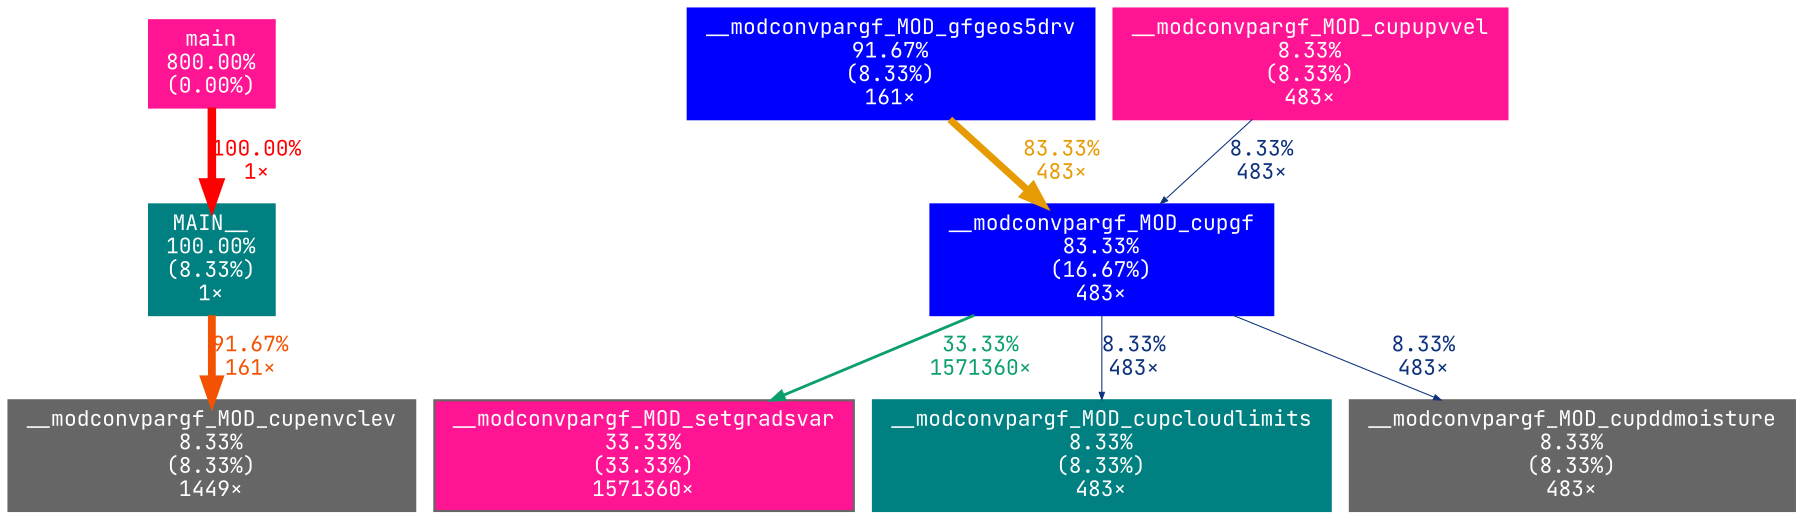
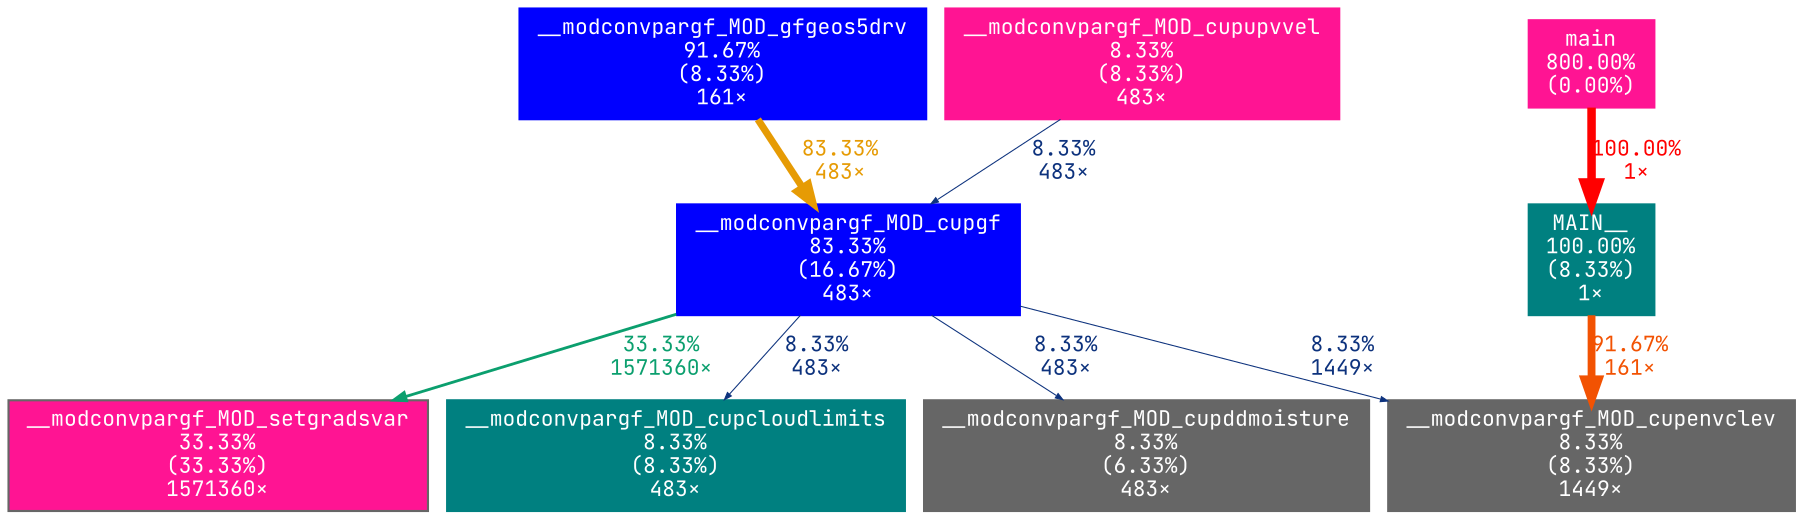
none -> (1200, 353)
(1572, 456) -> (1147, 456)
